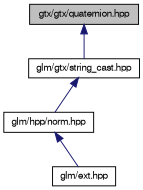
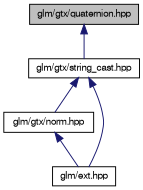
(84, 14) -> (84, 14)
(49, 122) -> (49, 122)
none -> (103, 127)
